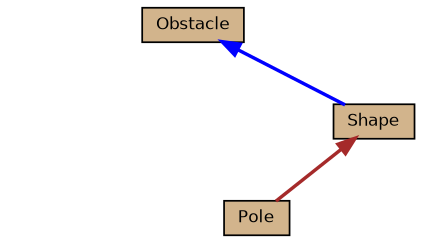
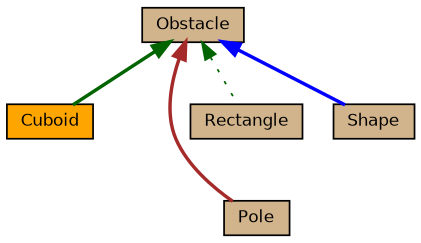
none -> (50, 122)
none -> (246, 122)
(309, 175) -> (177, 140)
